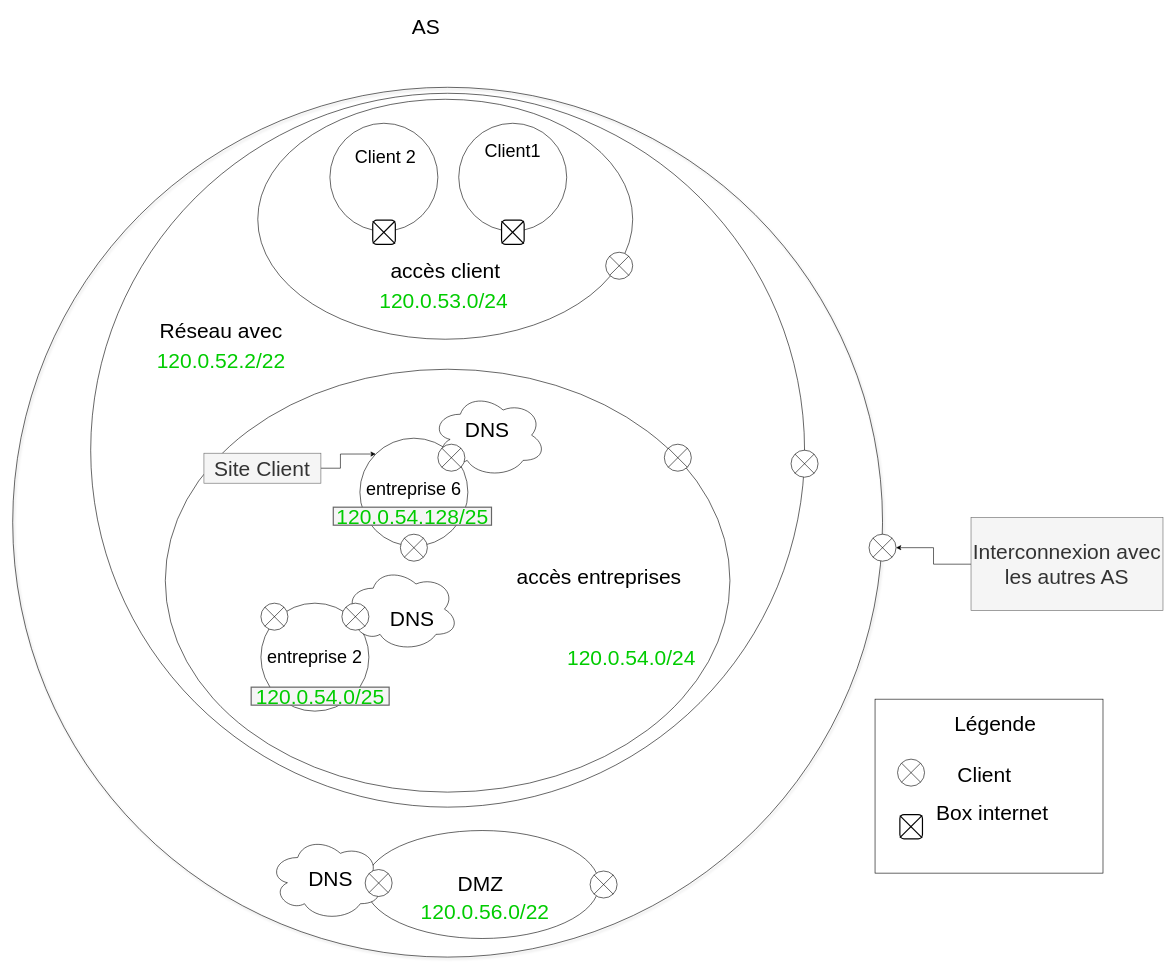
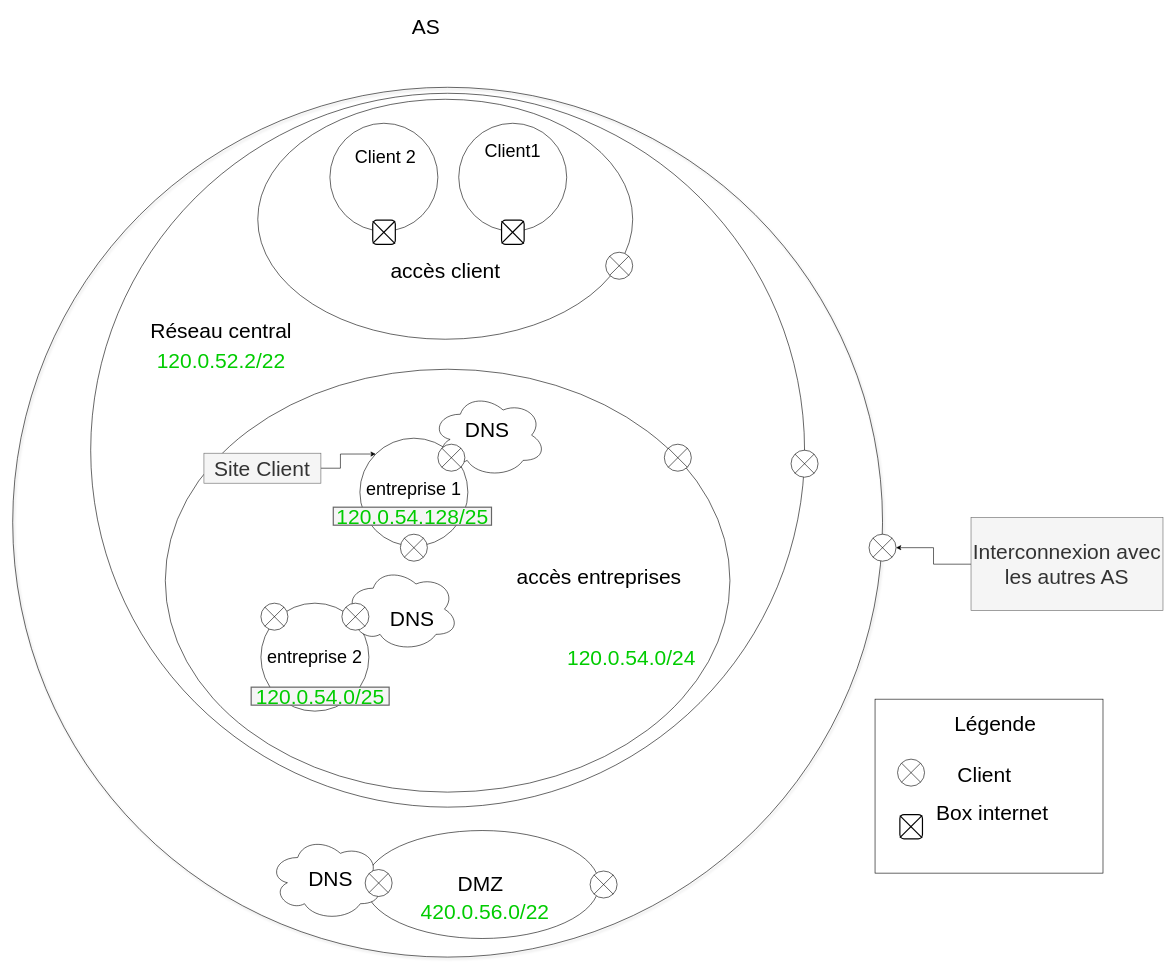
(444, 300) -> none
(221, 330) -> (221, 330)
(414, 489) -> (414, 489)
(485, 912) -> (485, 912)
